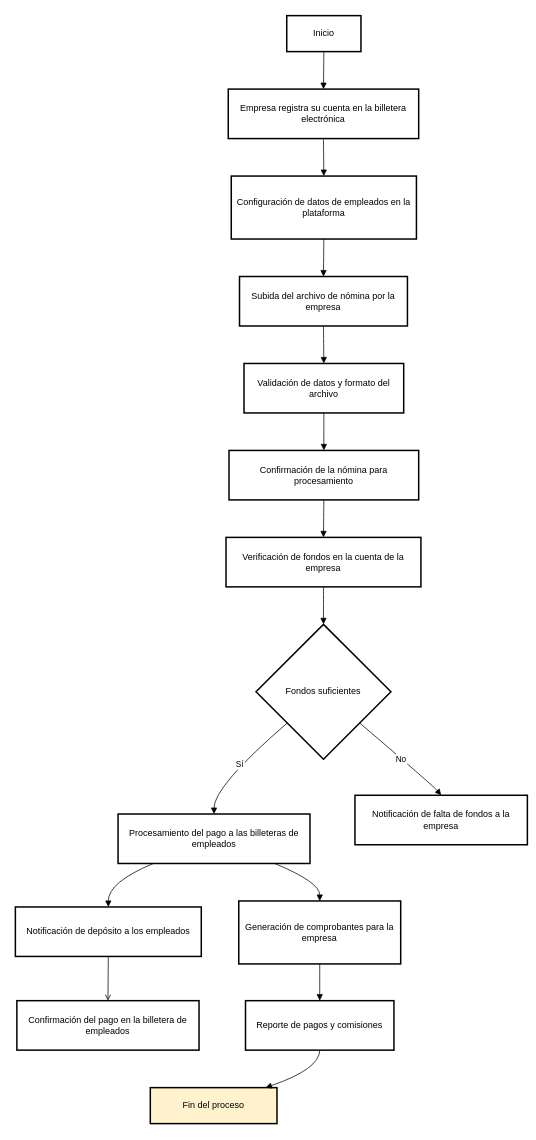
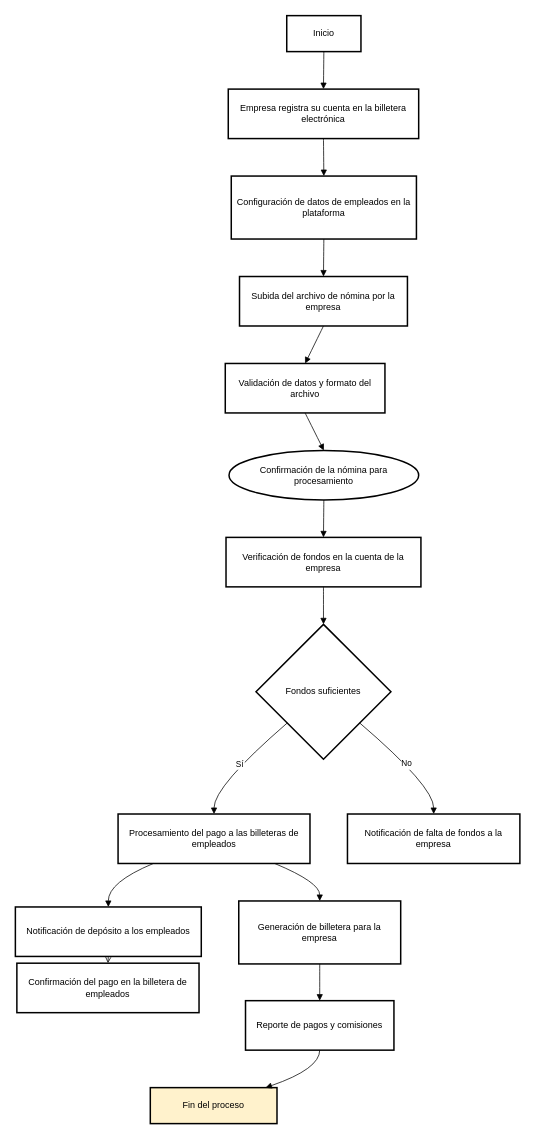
(324, 388) -> (305, 388)
(324, 475) -> (324, 475)
(441, 820) -> (434, 839)
(320, 933) -> (320, 933)
(108, 1026) -> (108, 988)
